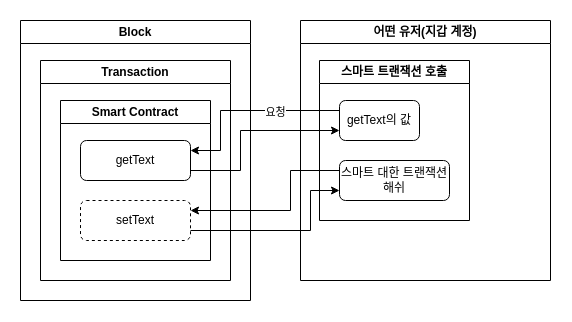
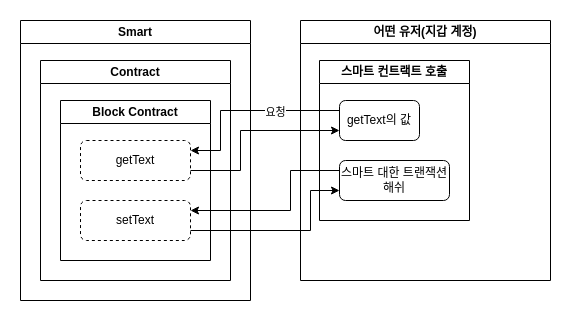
(136, 33) -> (136, 33)
(136, 73) -> (136, 73)
(395, 73) -> (395, 73)
(136, 113) -> (136, 113)
(136, 161) -> (136, 161)
